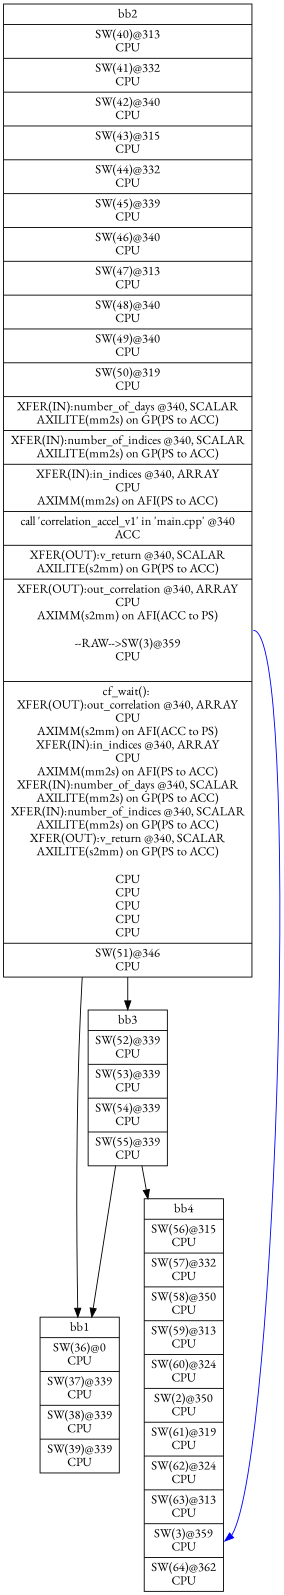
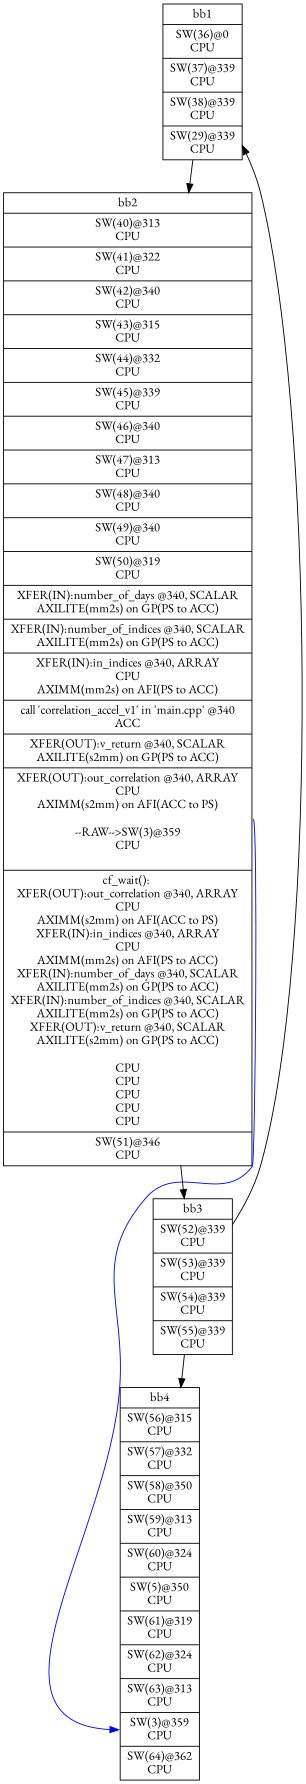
(128, 68) -> (128, 257)
(77, 1143) -> (191, 172)
(184, 1398) -> (160, 1587)
(80, 1449) -> (203, 136)
